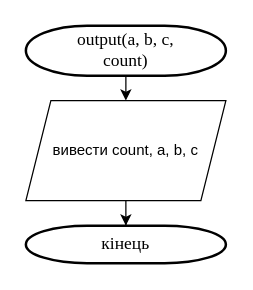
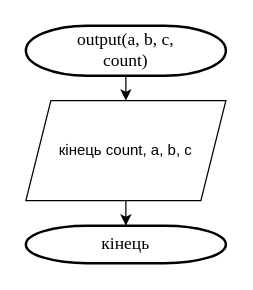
(126, 151) -> (126, 151)
